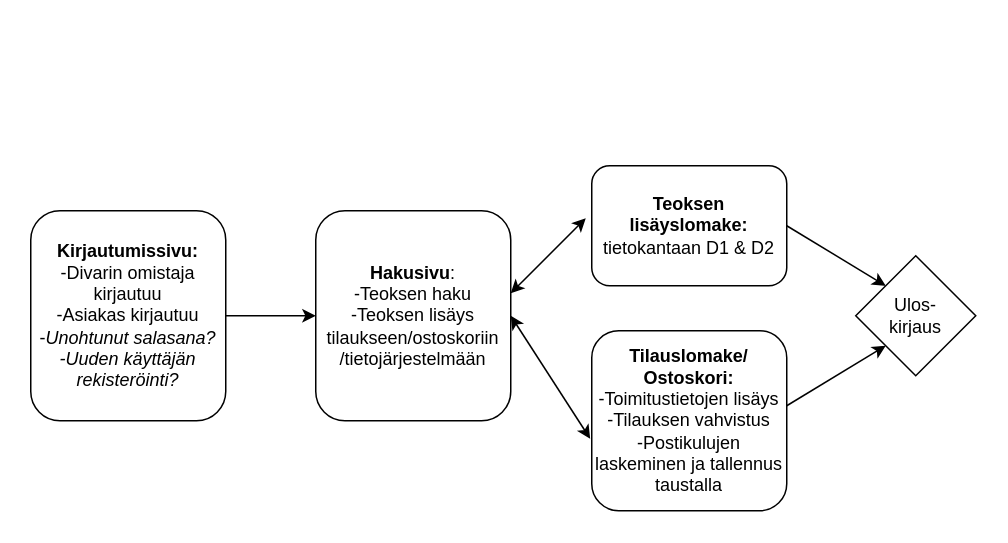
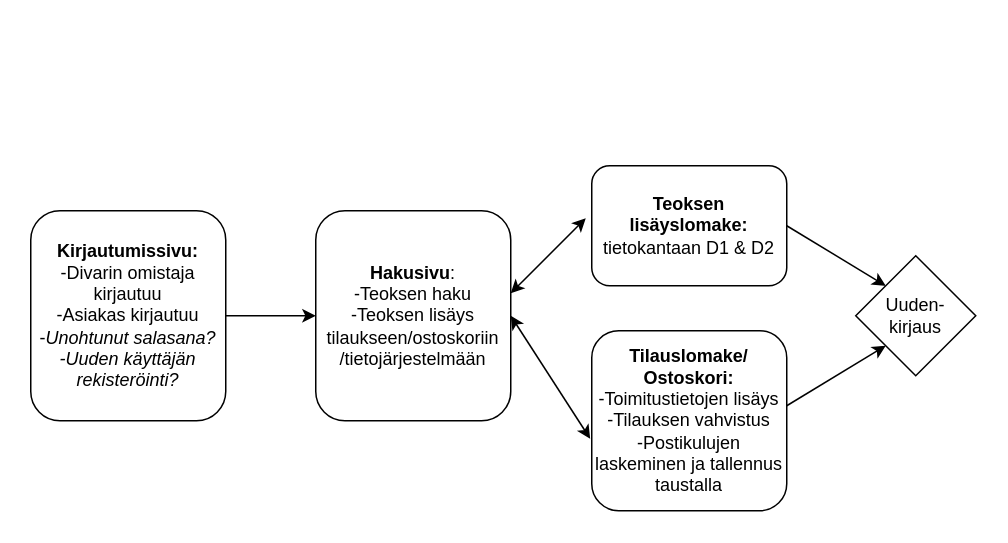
(916, 316) -> (916, 316)
